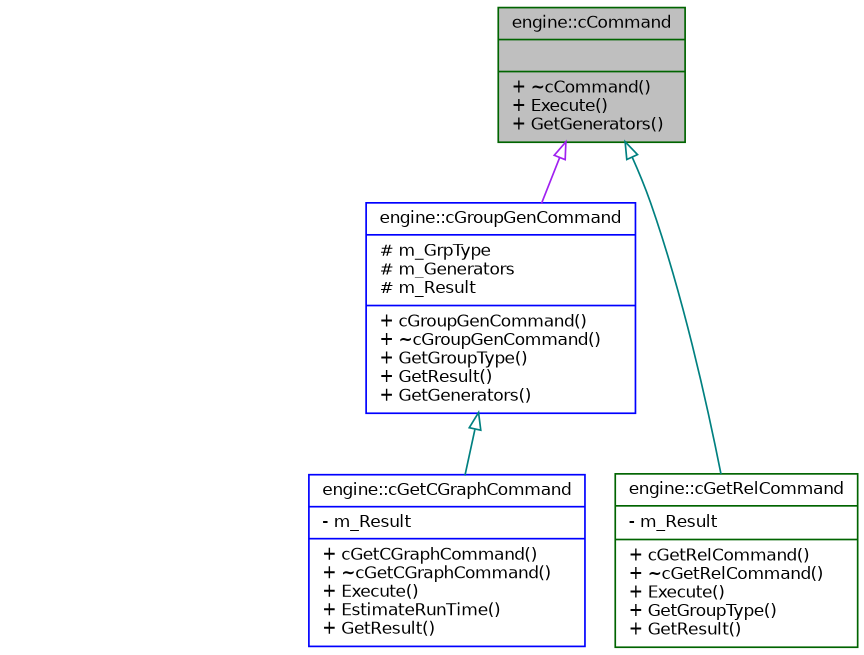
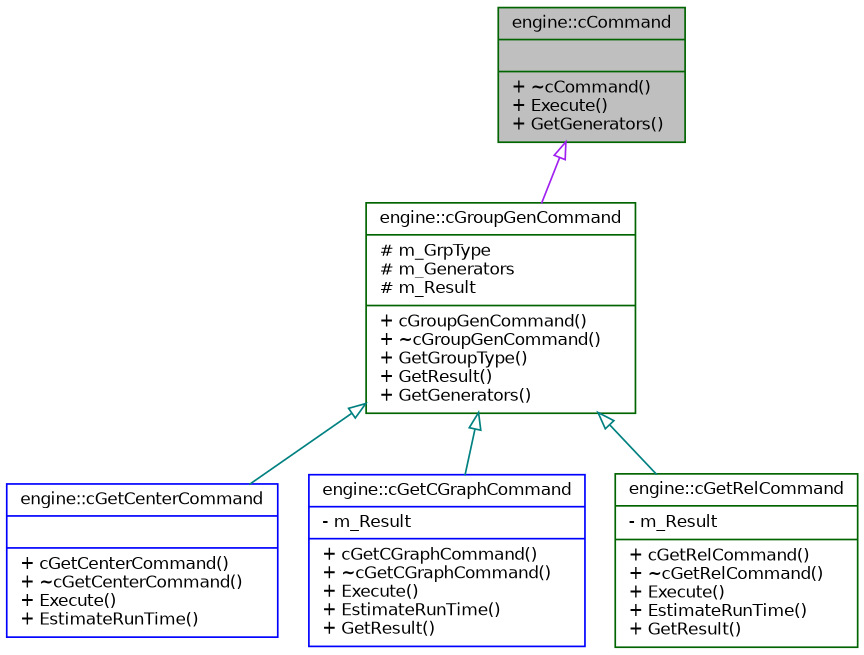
(501, 308) -> (501, 308)
(684, 313) -> (633, 450)
none -> (142, 561)
(703, 611) -> (718, 611)
